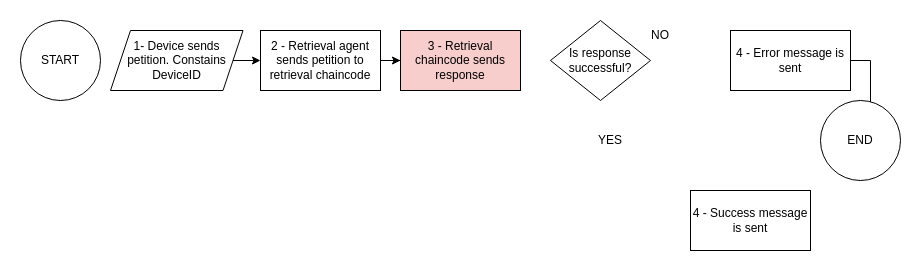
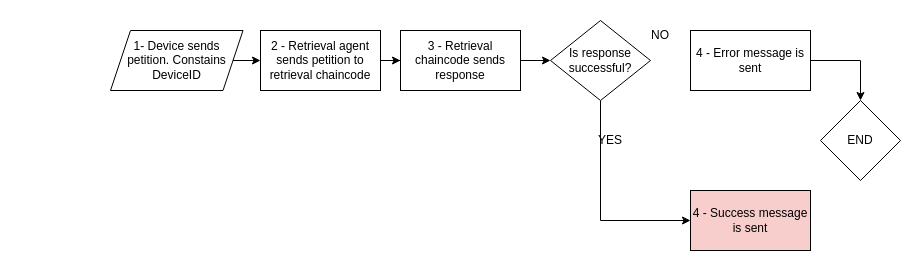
(61, 61) -> none
(461, 61) -> (461, 61)
none -> (532, 61)
(791, 61) -> (751, 61)
(861, 141) -> (861, 141)
none -> (601, 202)
(751, 221) -> (751, 221)
